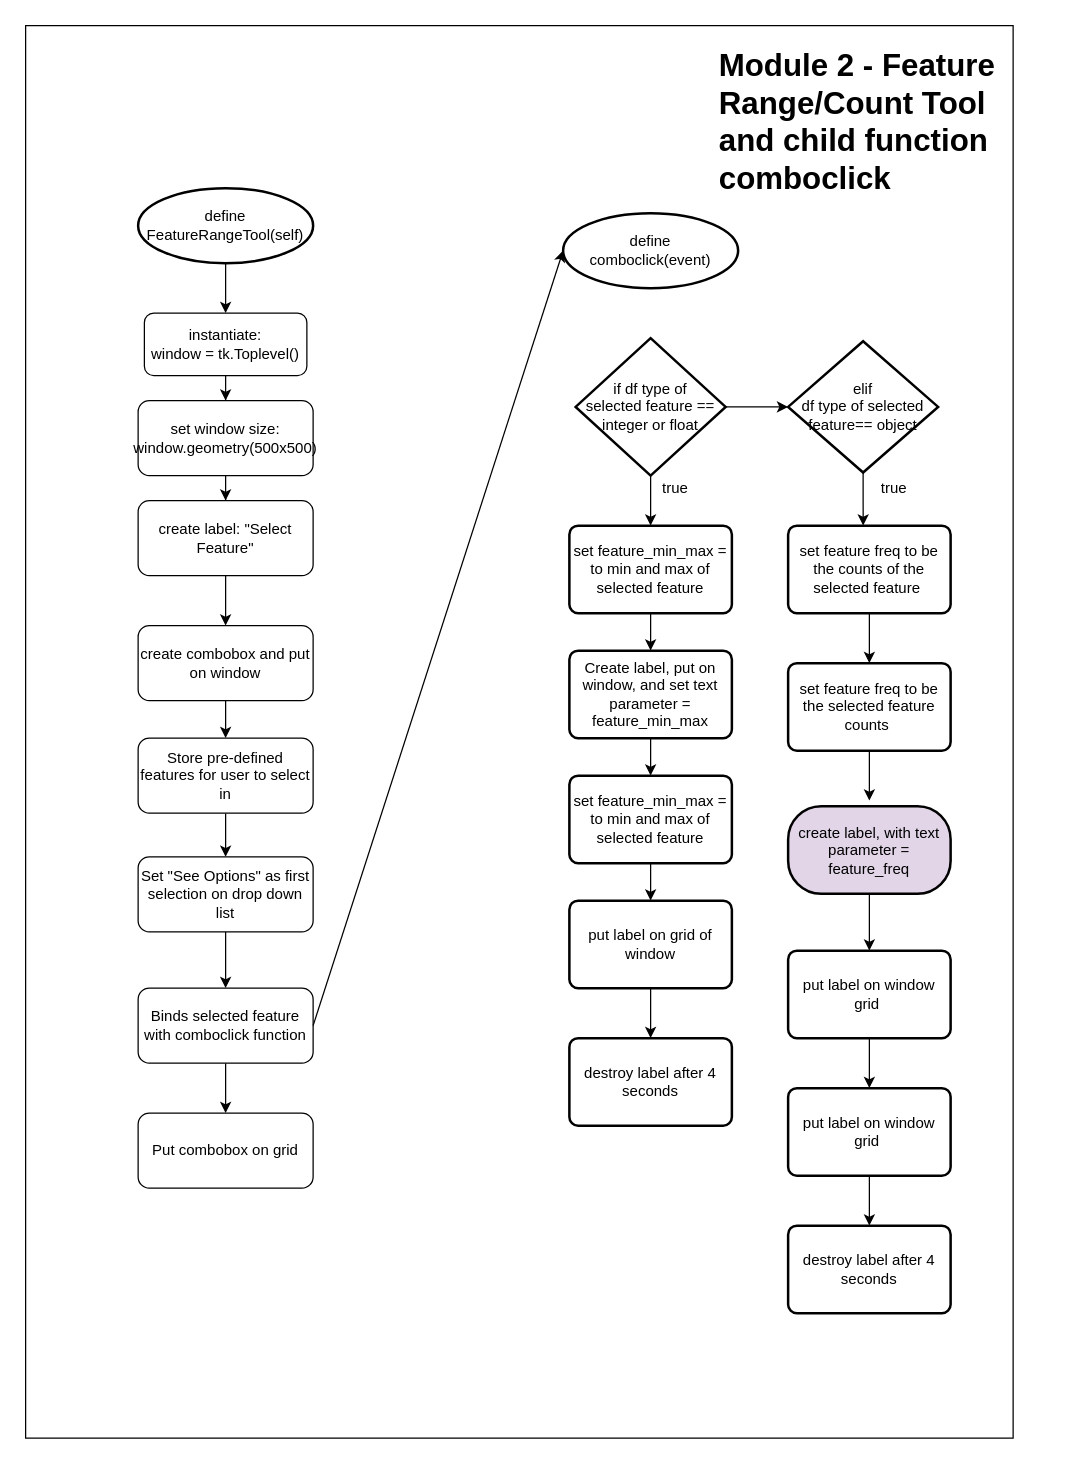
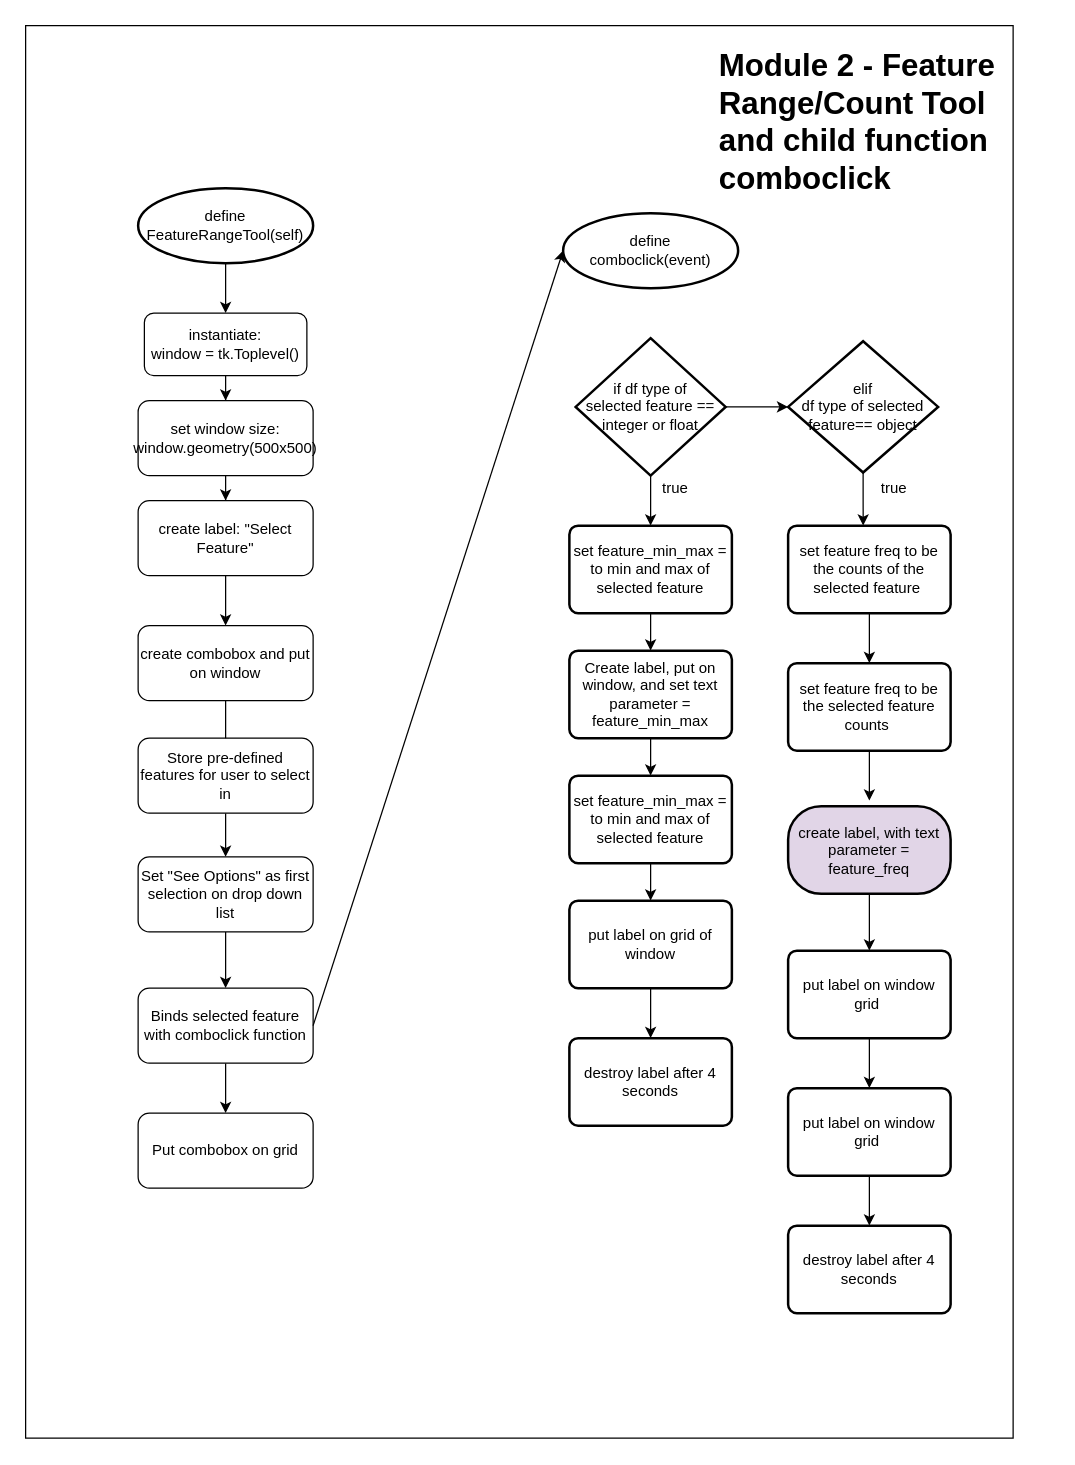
(226, 728) -> (226, 731)
